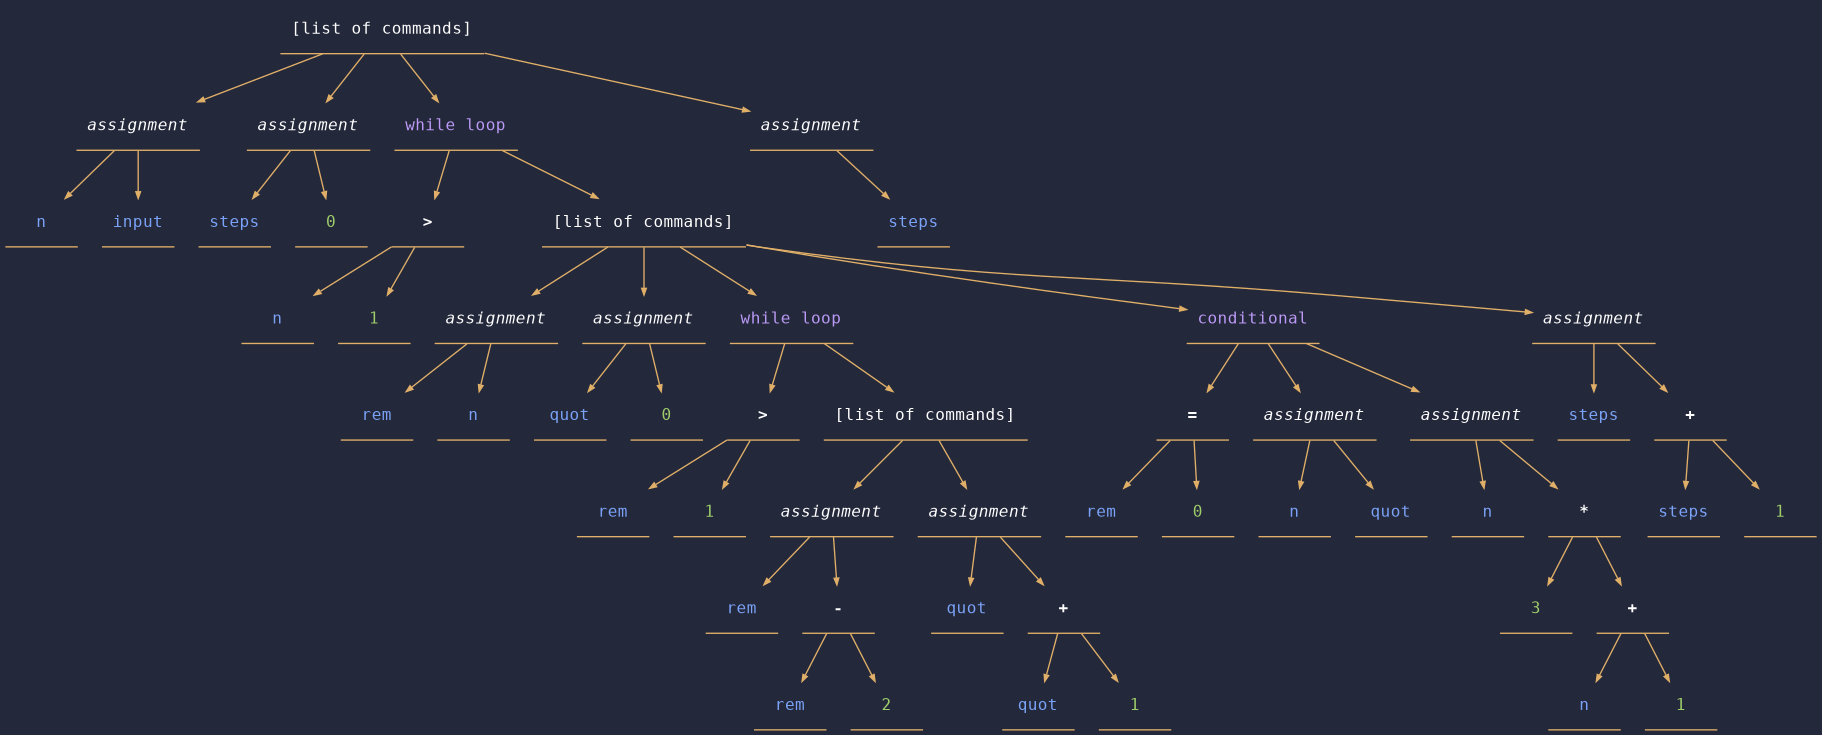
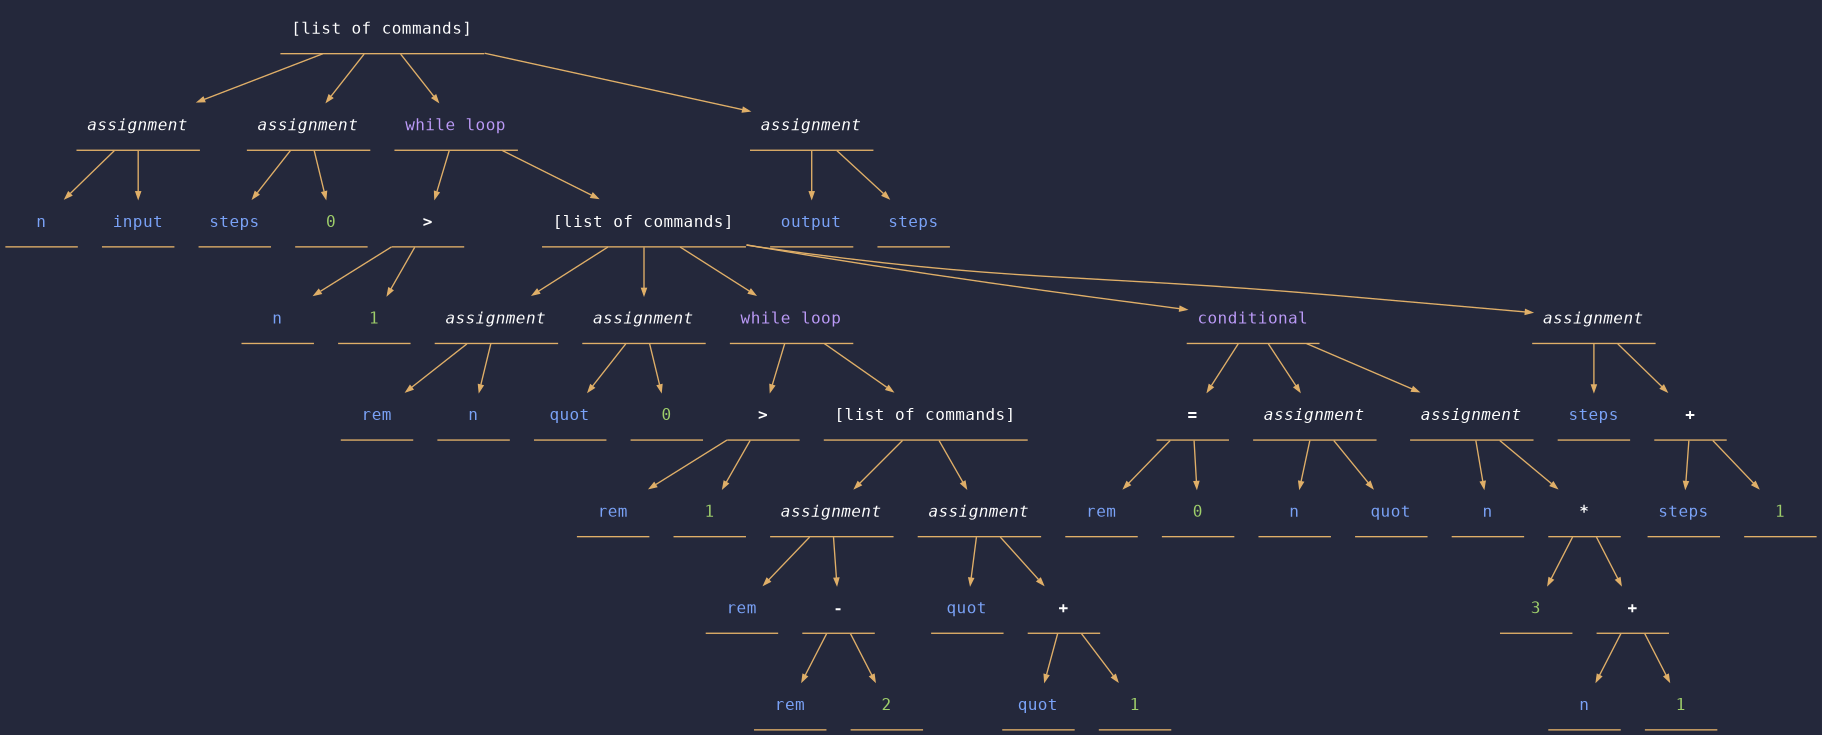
none -> (812, 223)
